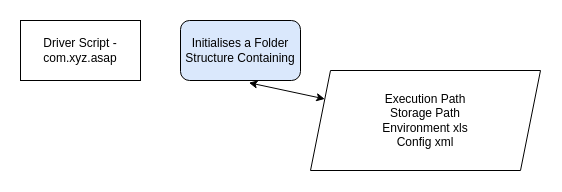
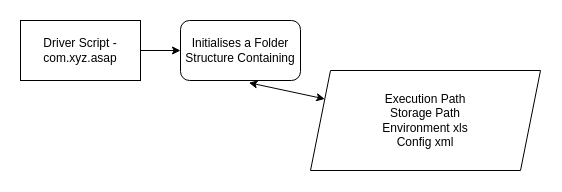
none -> (157, 51)
(241, 51) -> (241, 51)
